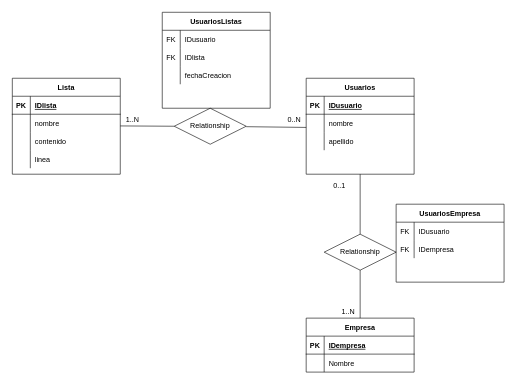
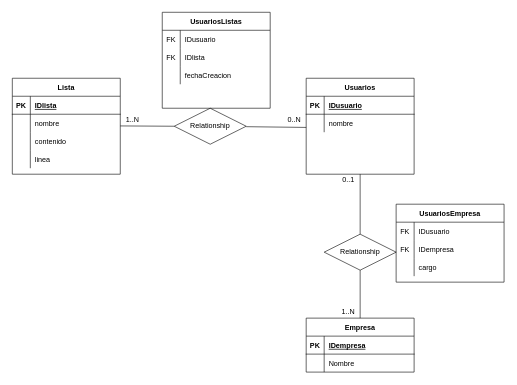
(369, 141) -> none
(339, 186) -> (348, 180)
none -> (459, 267)
